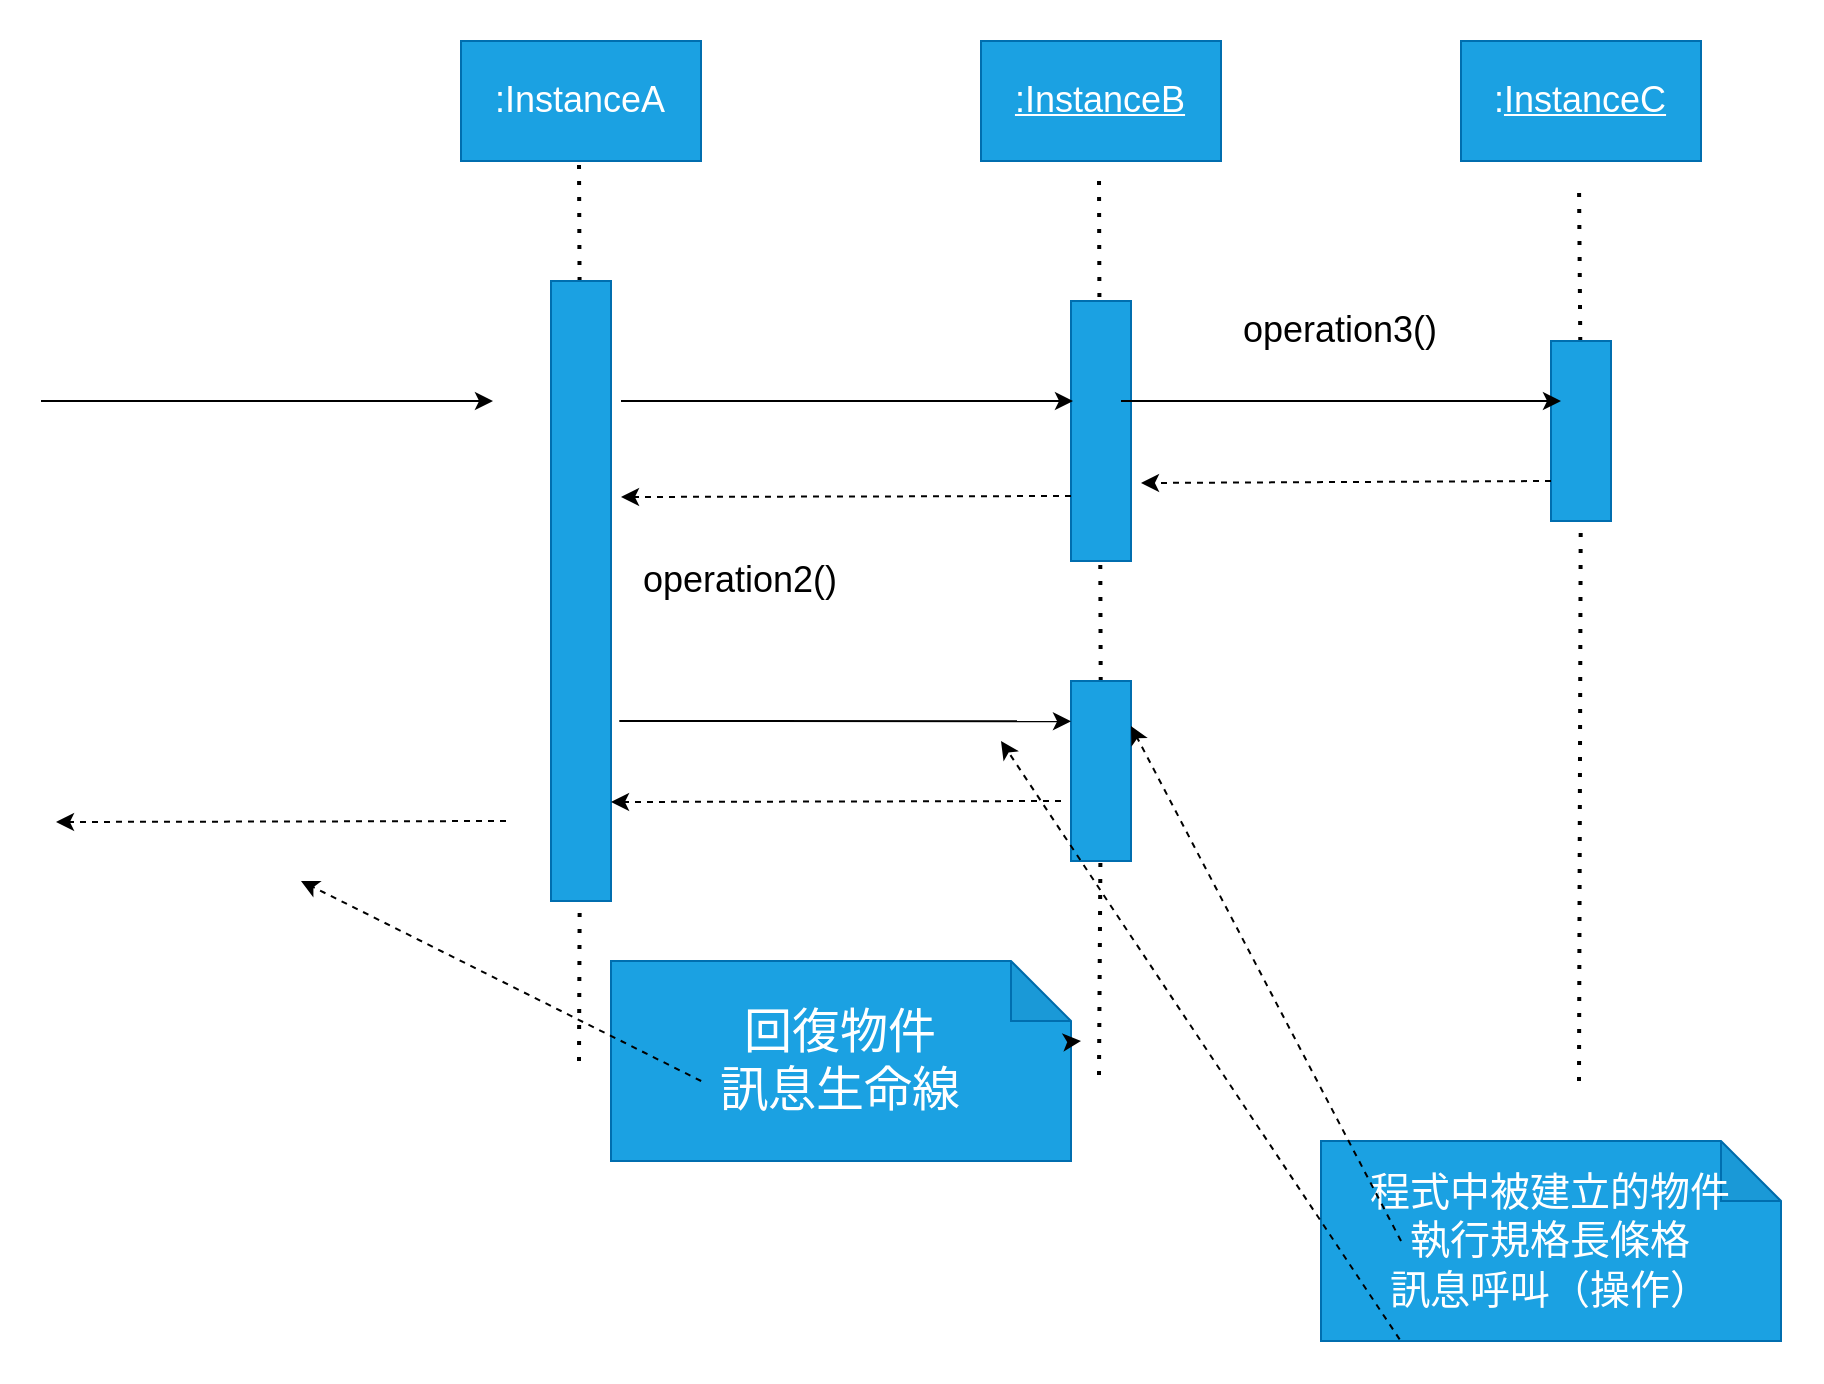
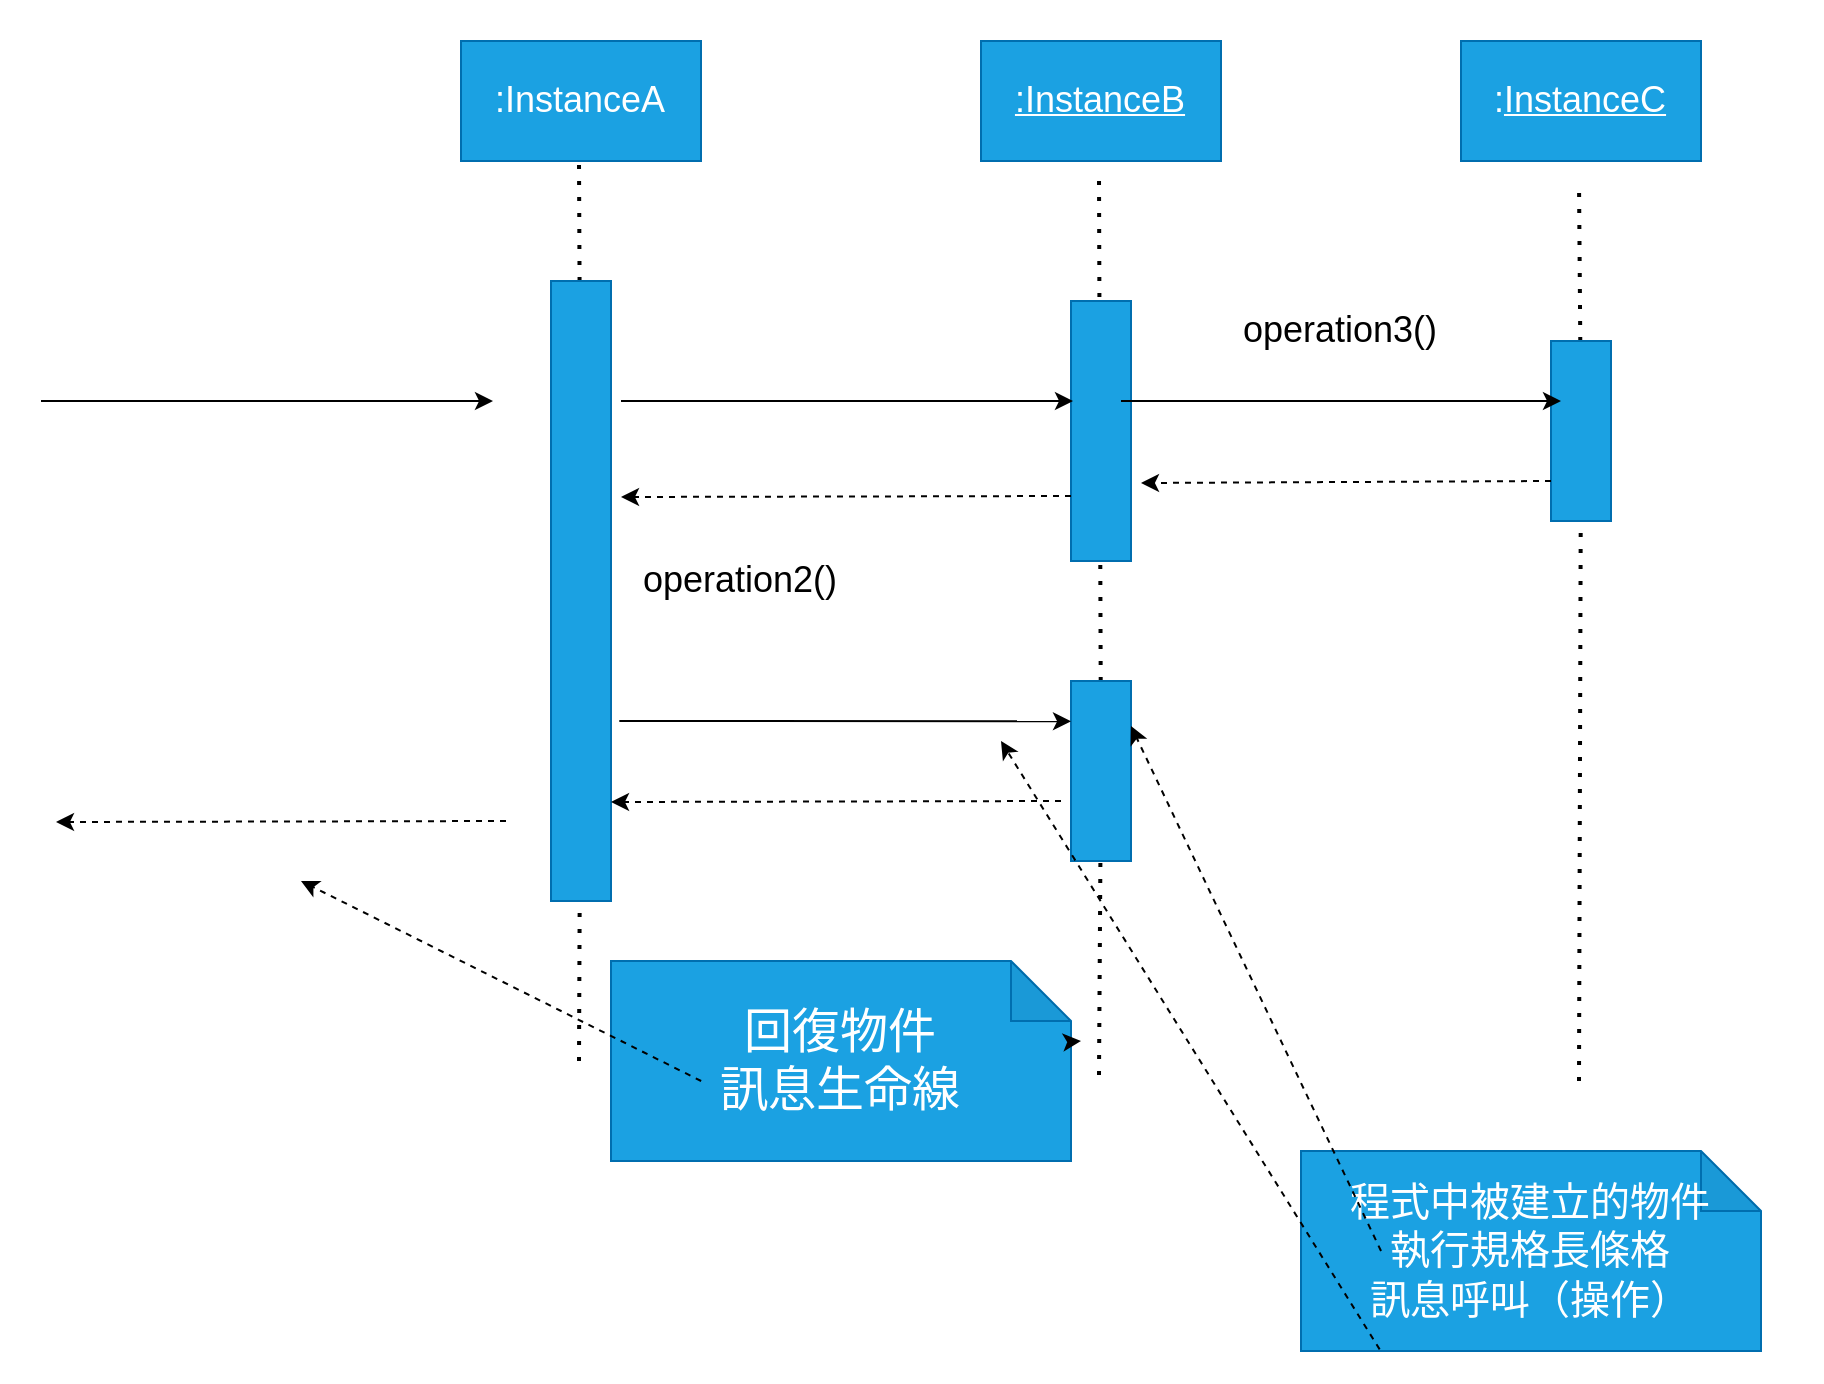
(1551, 1241) -> (1531, 1251)
